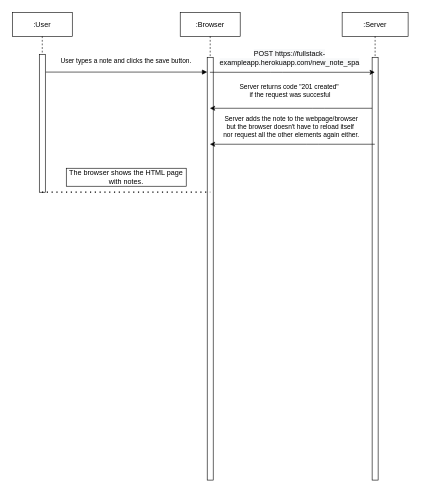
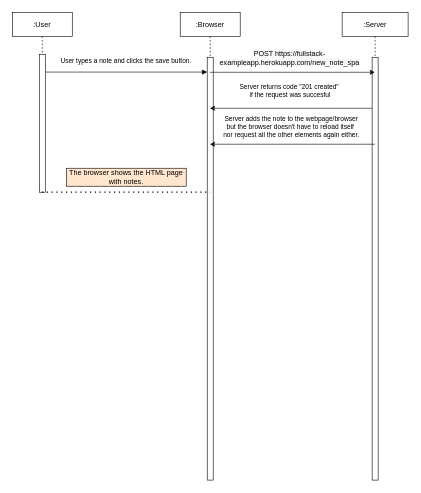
(126, 177) -> (126, 177)
